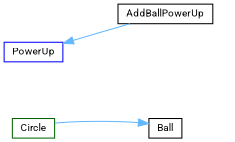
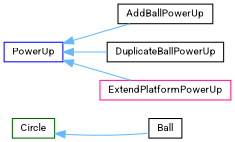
none -> (165, 52)
none -> (165, 90)
(97, 121) -> (107, 135)
